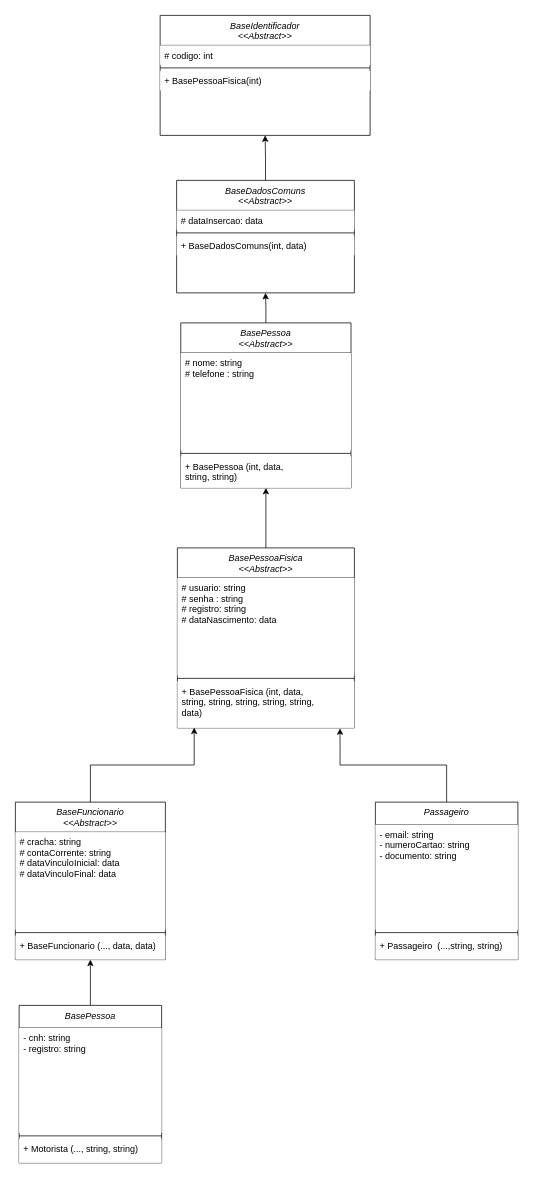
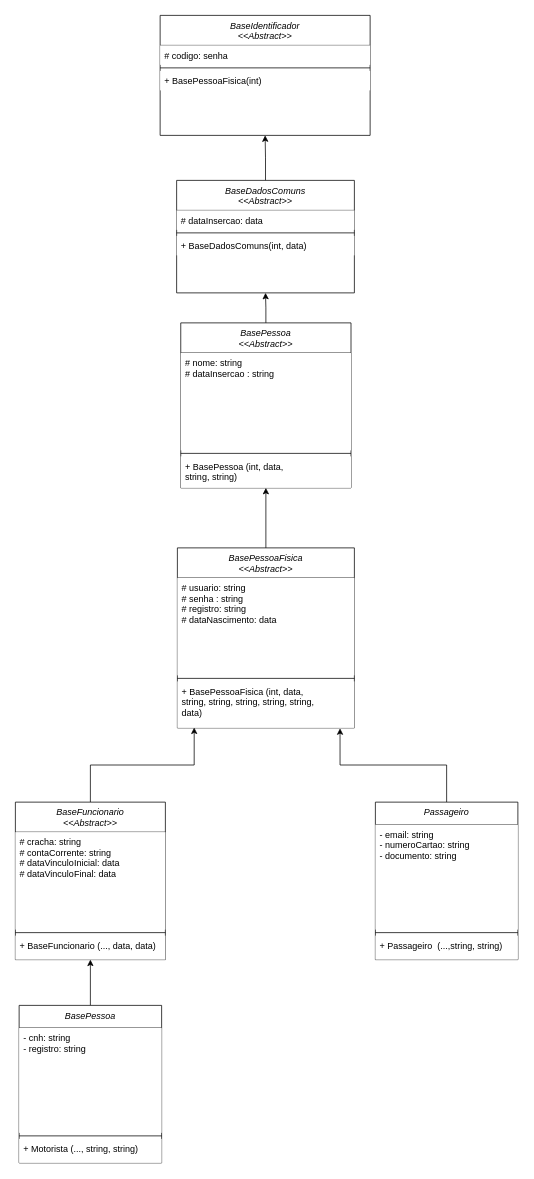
(191, 56) -> (197, 56)
(215, 363) -> (215, 363)
